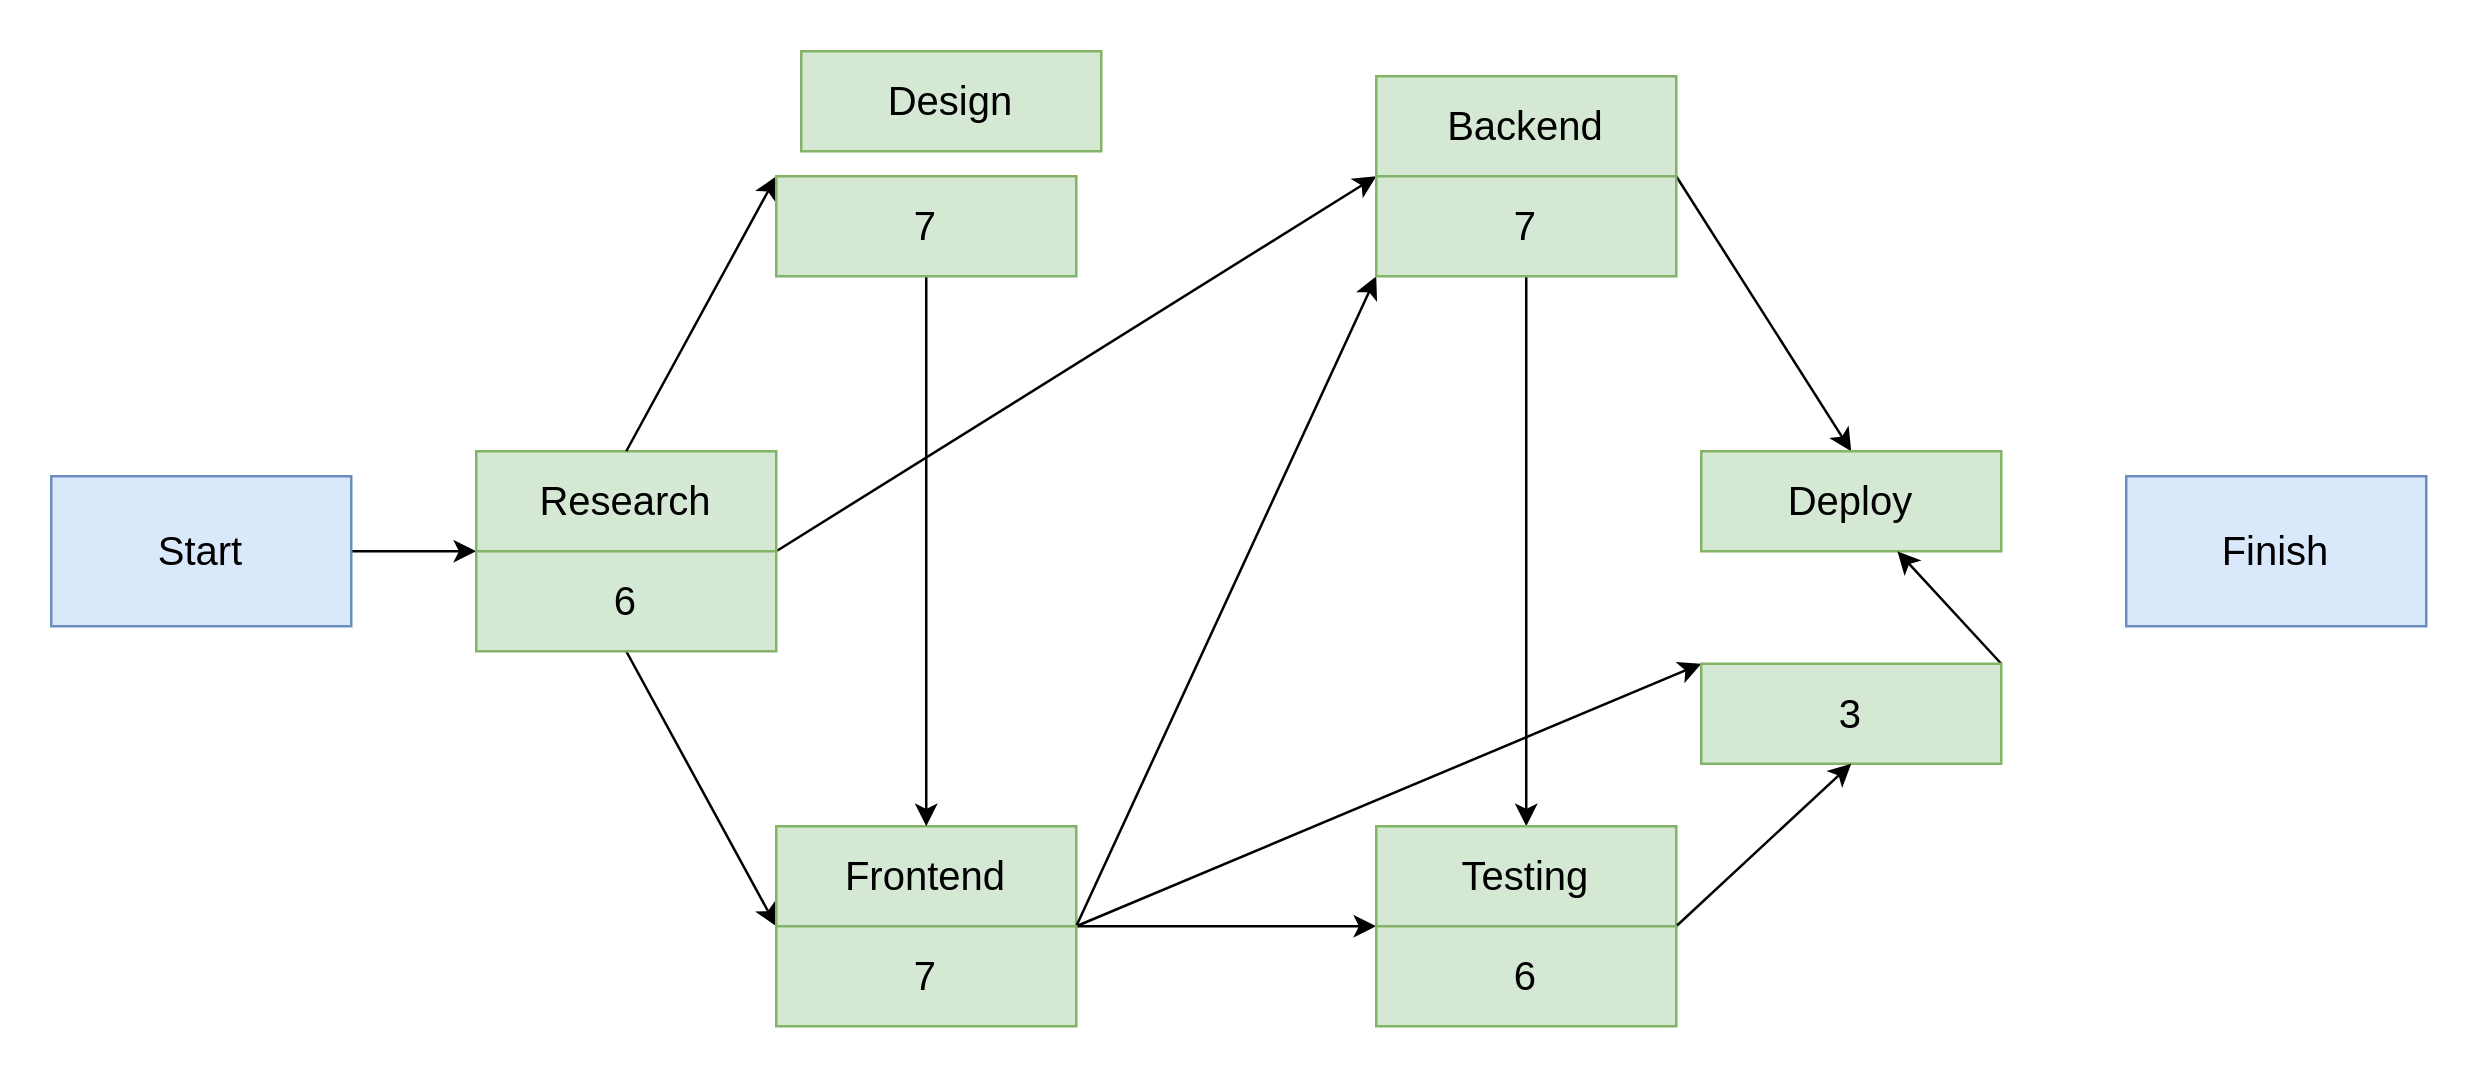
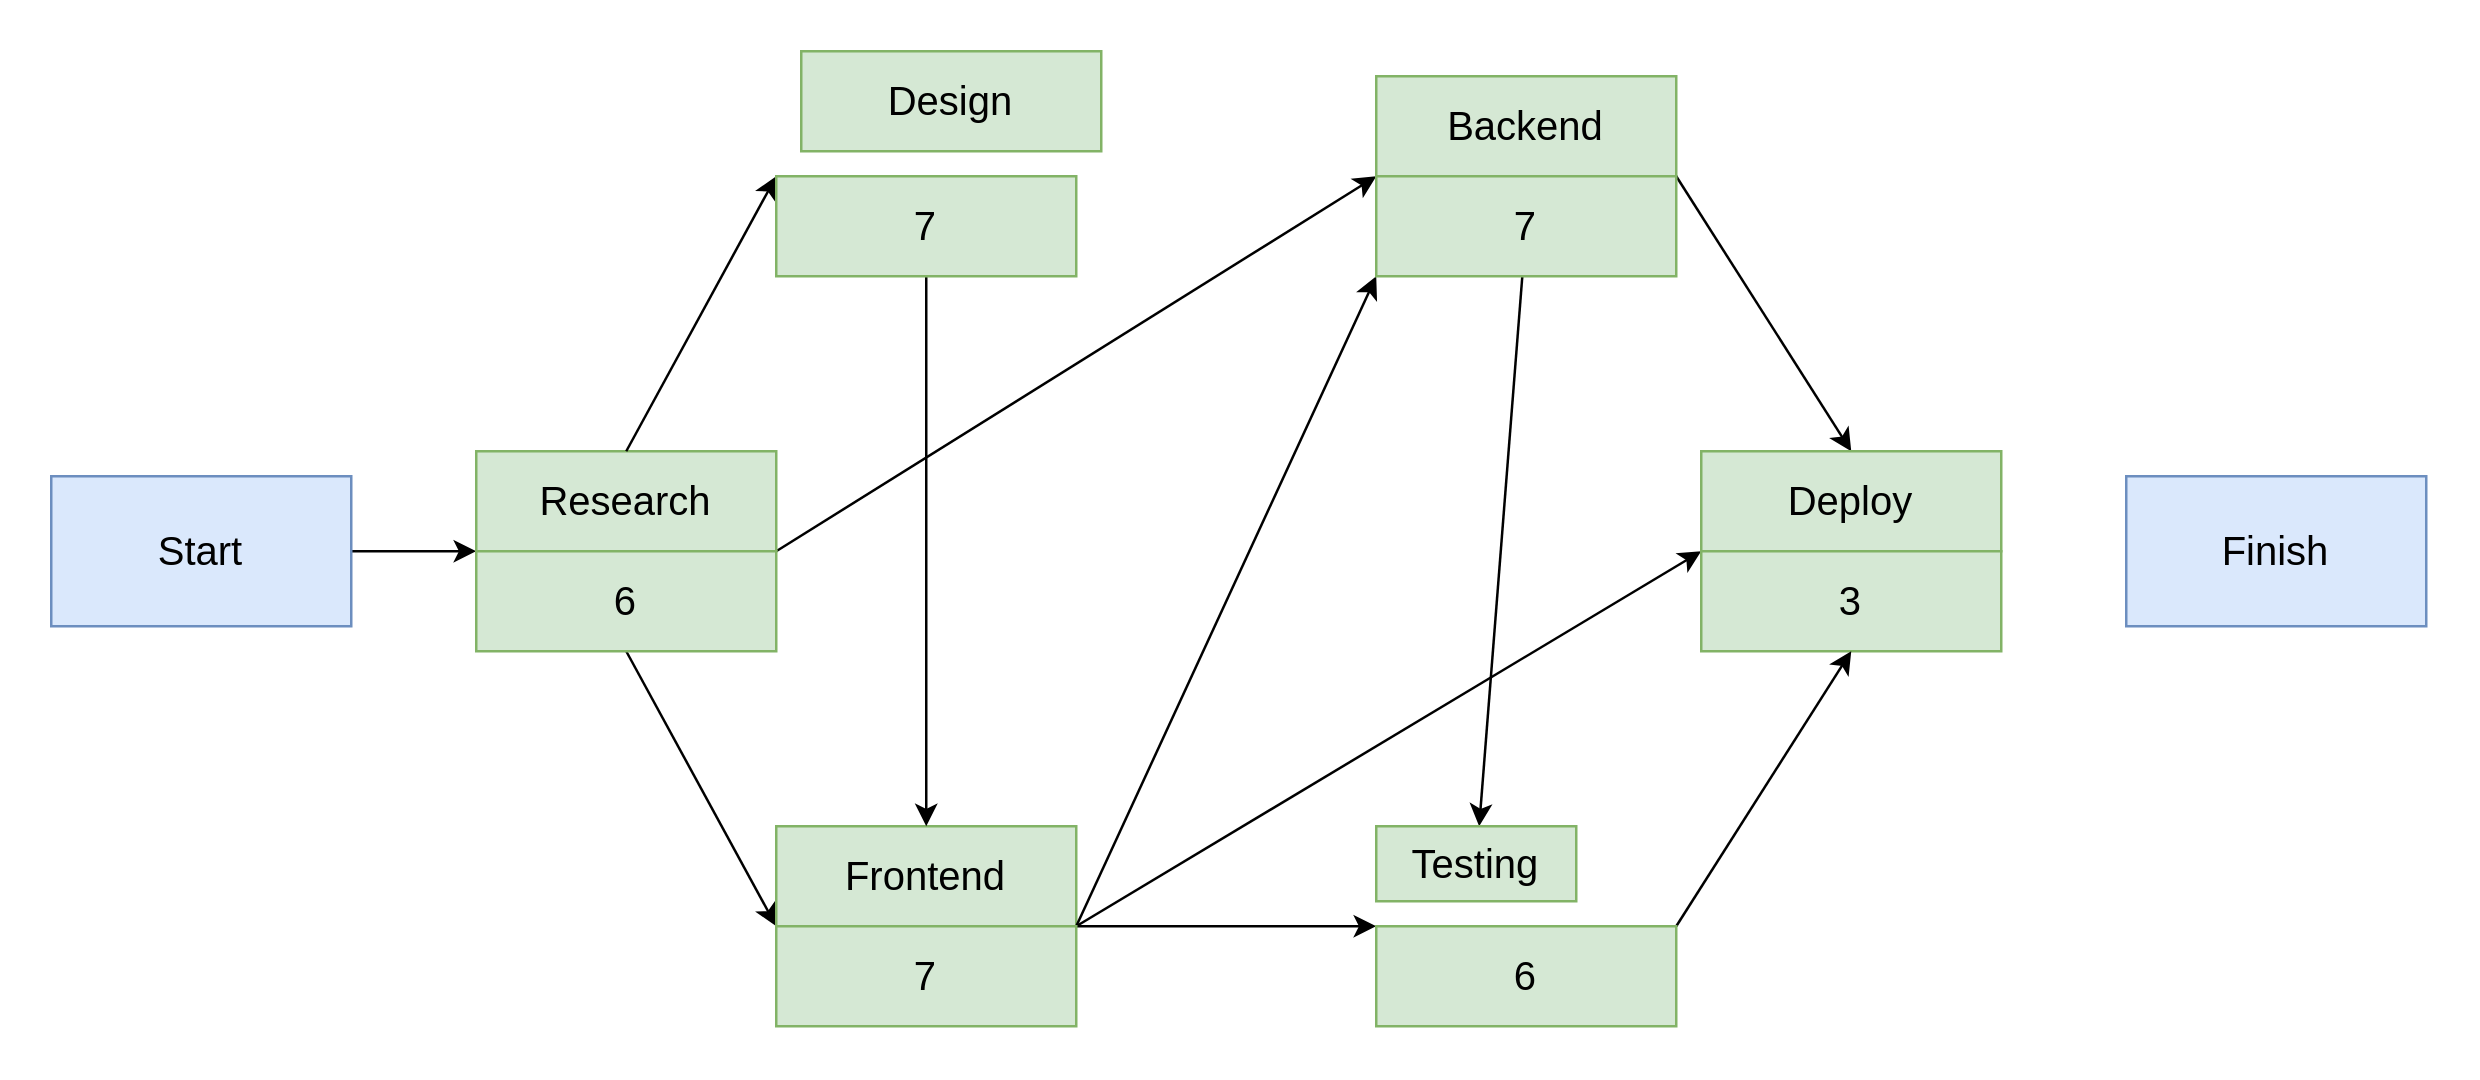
(1851, 714) -> (1851, 601)
(1526, 876) -> (1476, 864)
